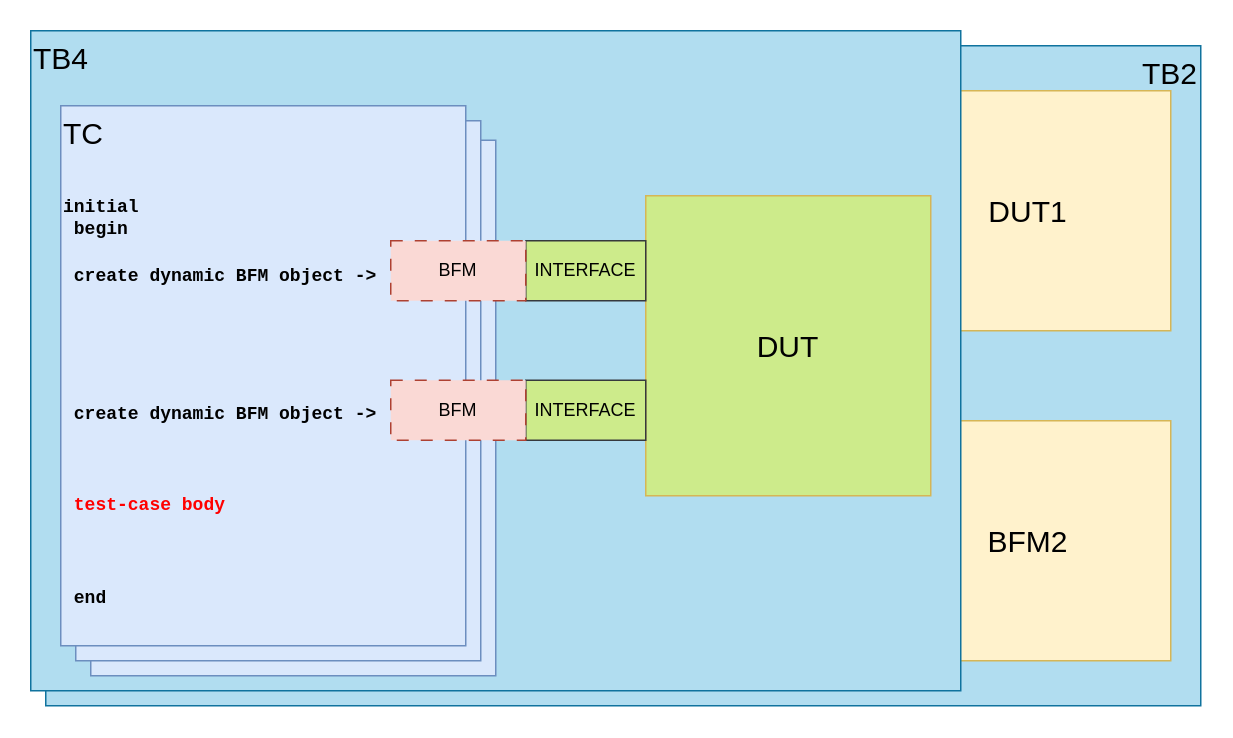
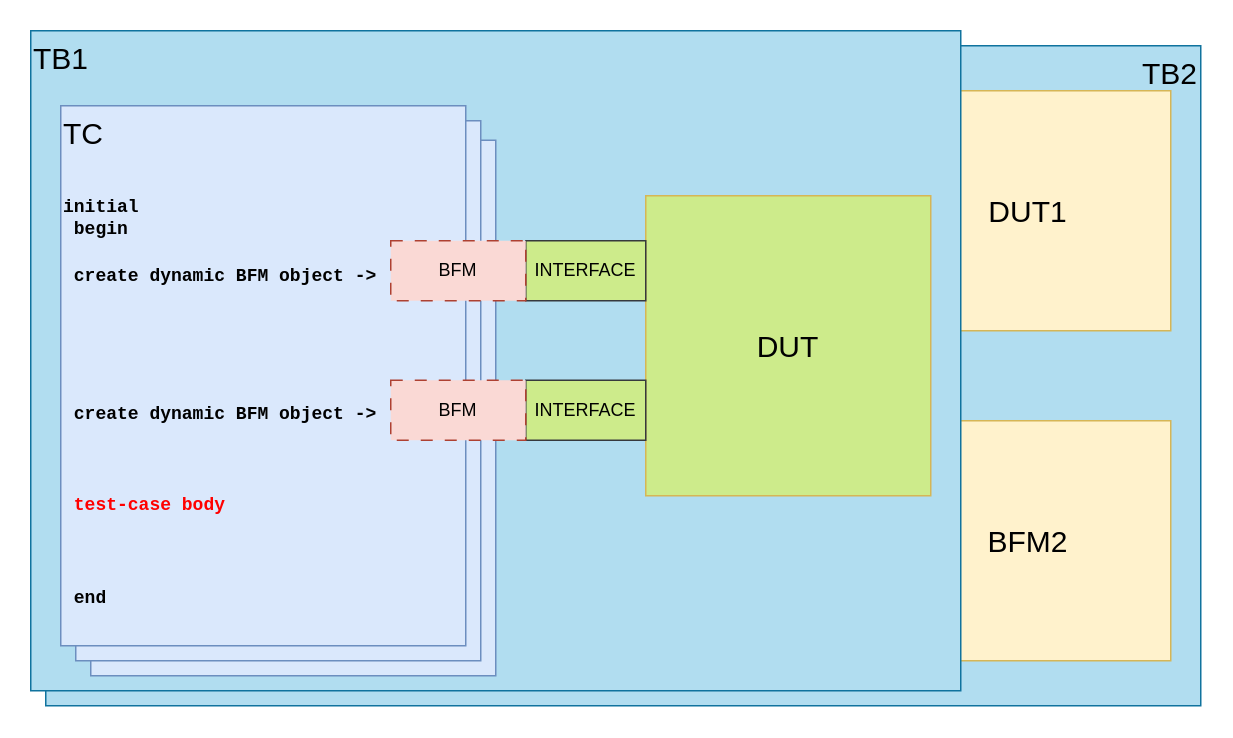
(59, 59) -> (59, 59)
